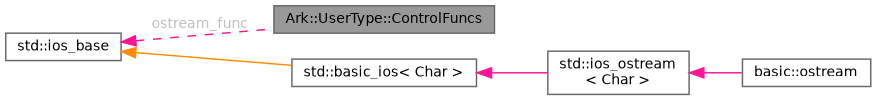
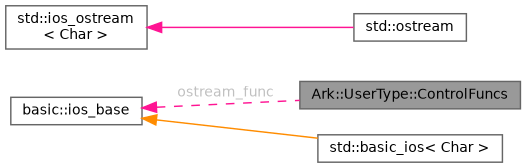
(63, 47) -> (76, 111)
(520, 73) -> none
(807, 73) -> (410, 27)
